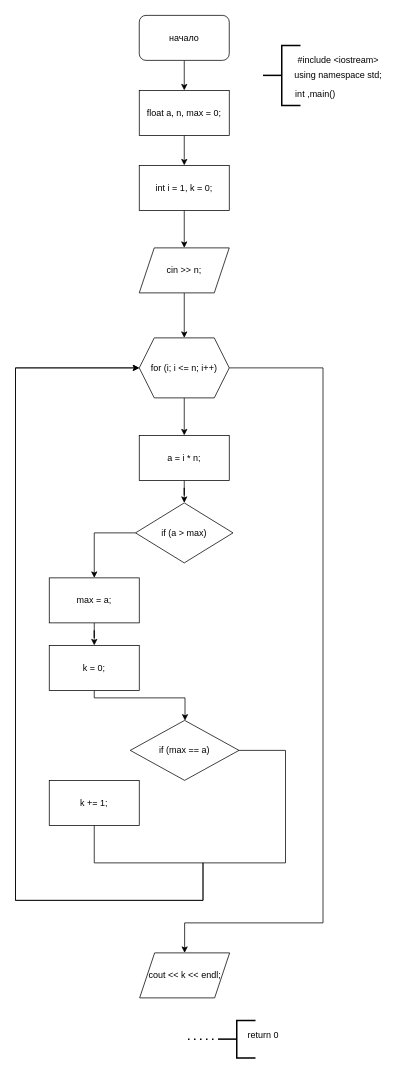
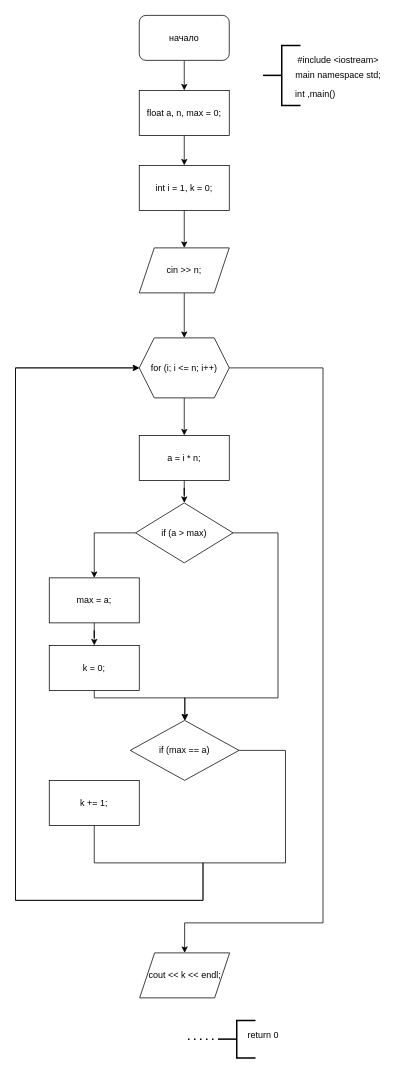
(338, 75) -> (338, 75)
none -> (278, 639)
